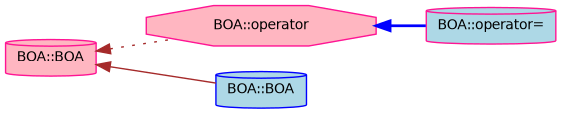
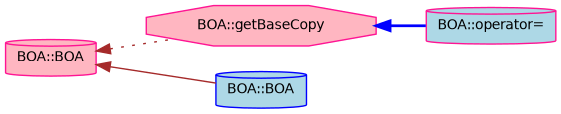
(261, 26) -> (261, 26)
